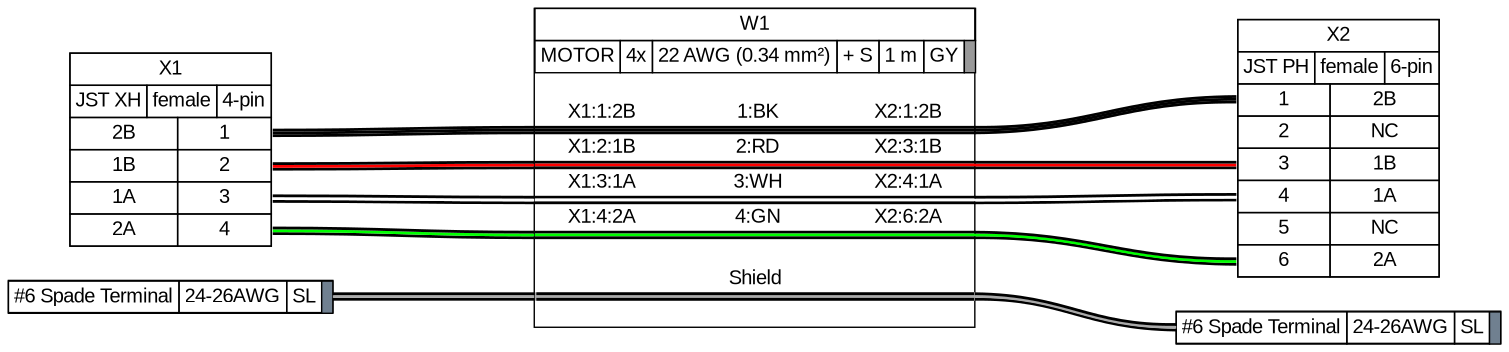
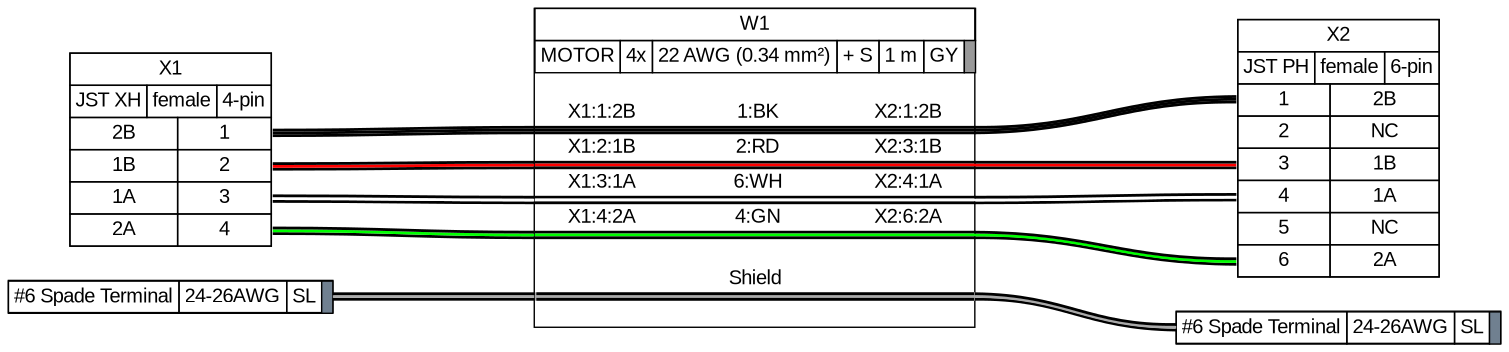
(755, 182) -> (755, 182)
